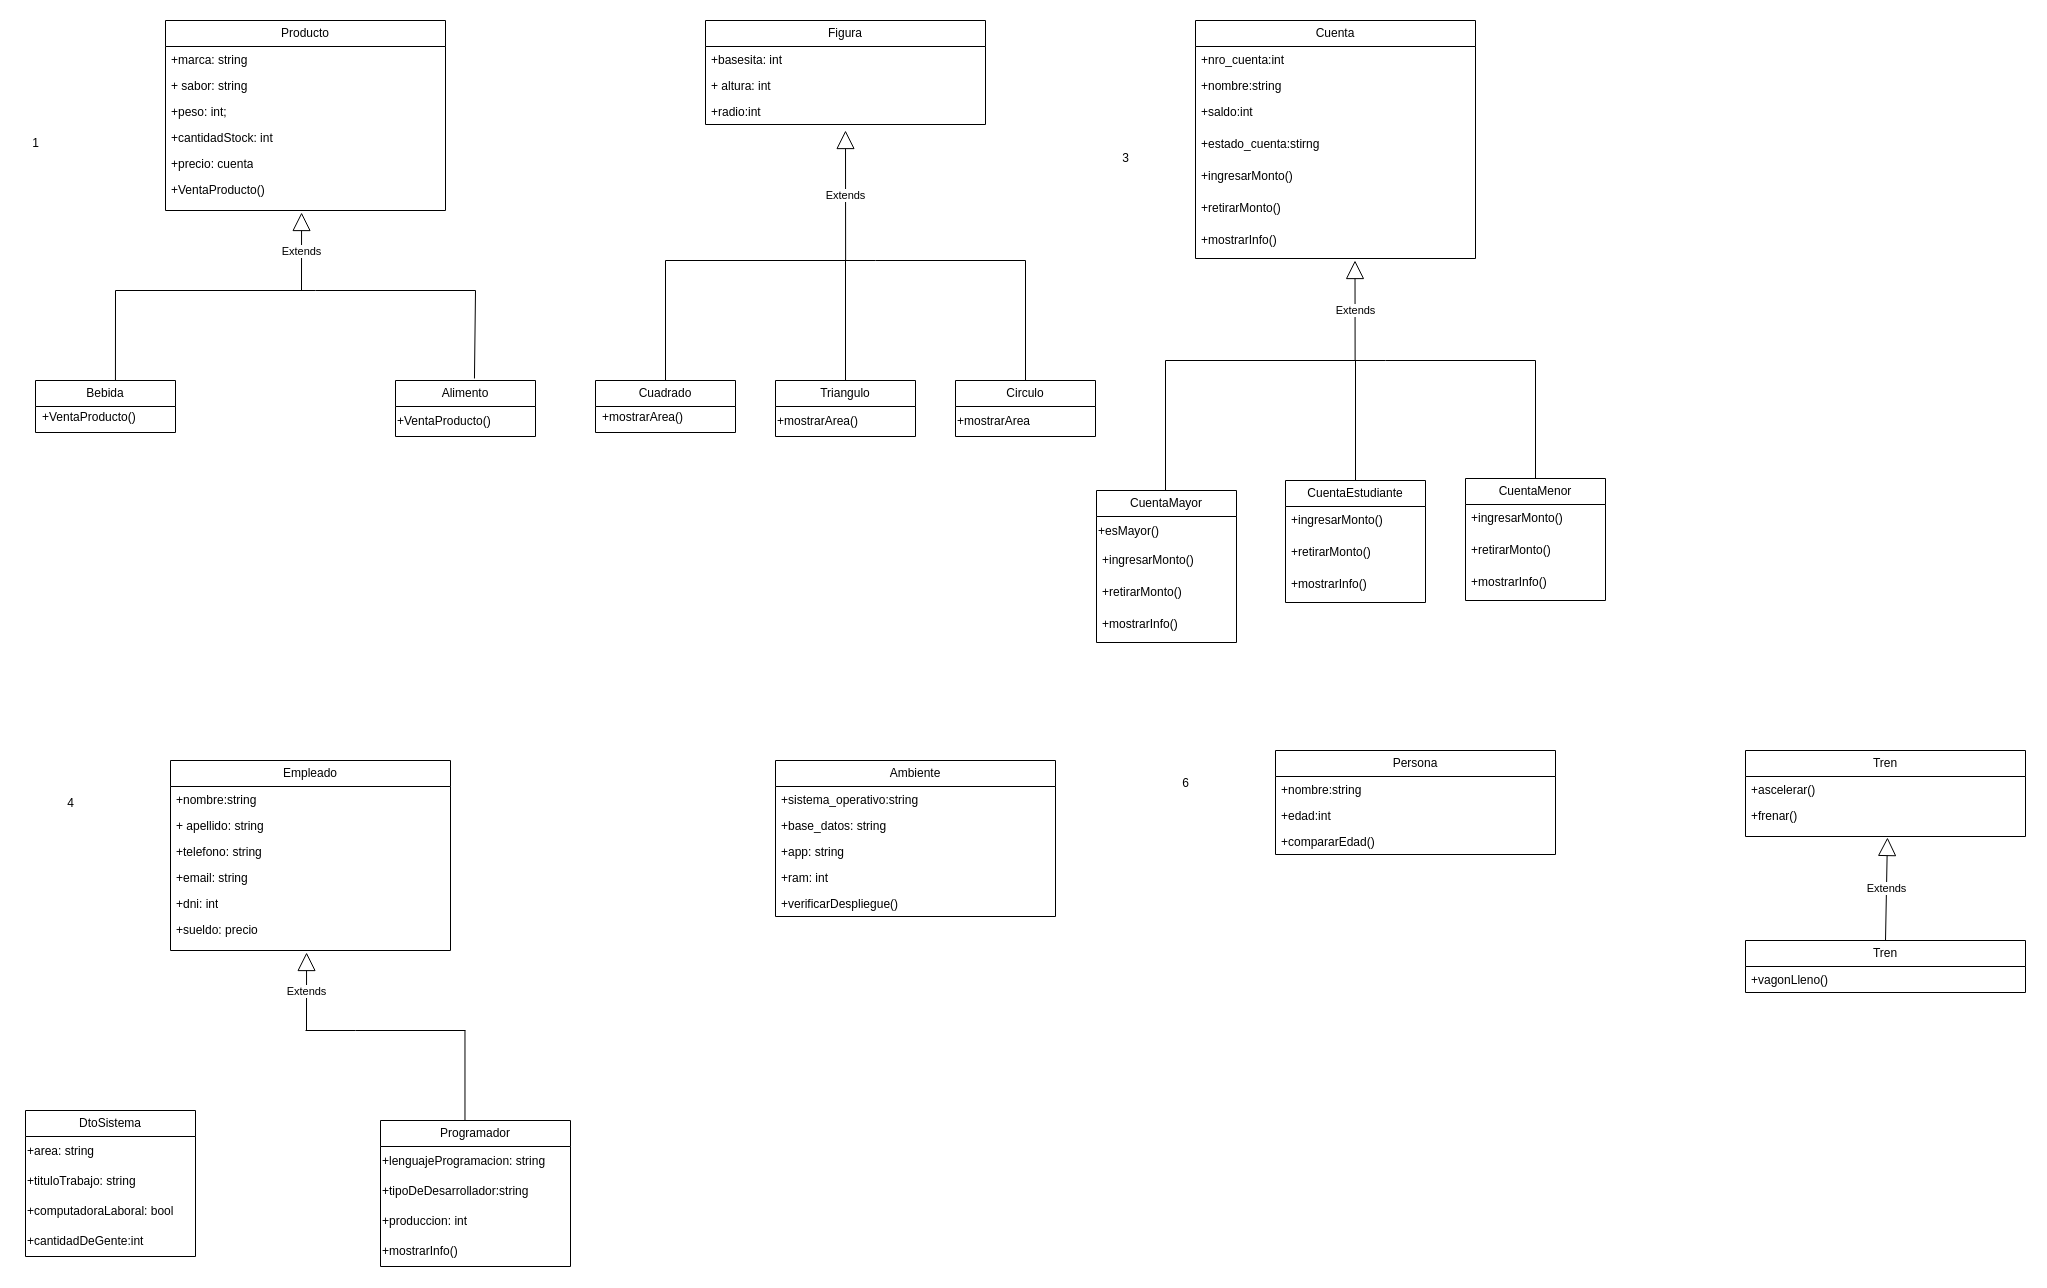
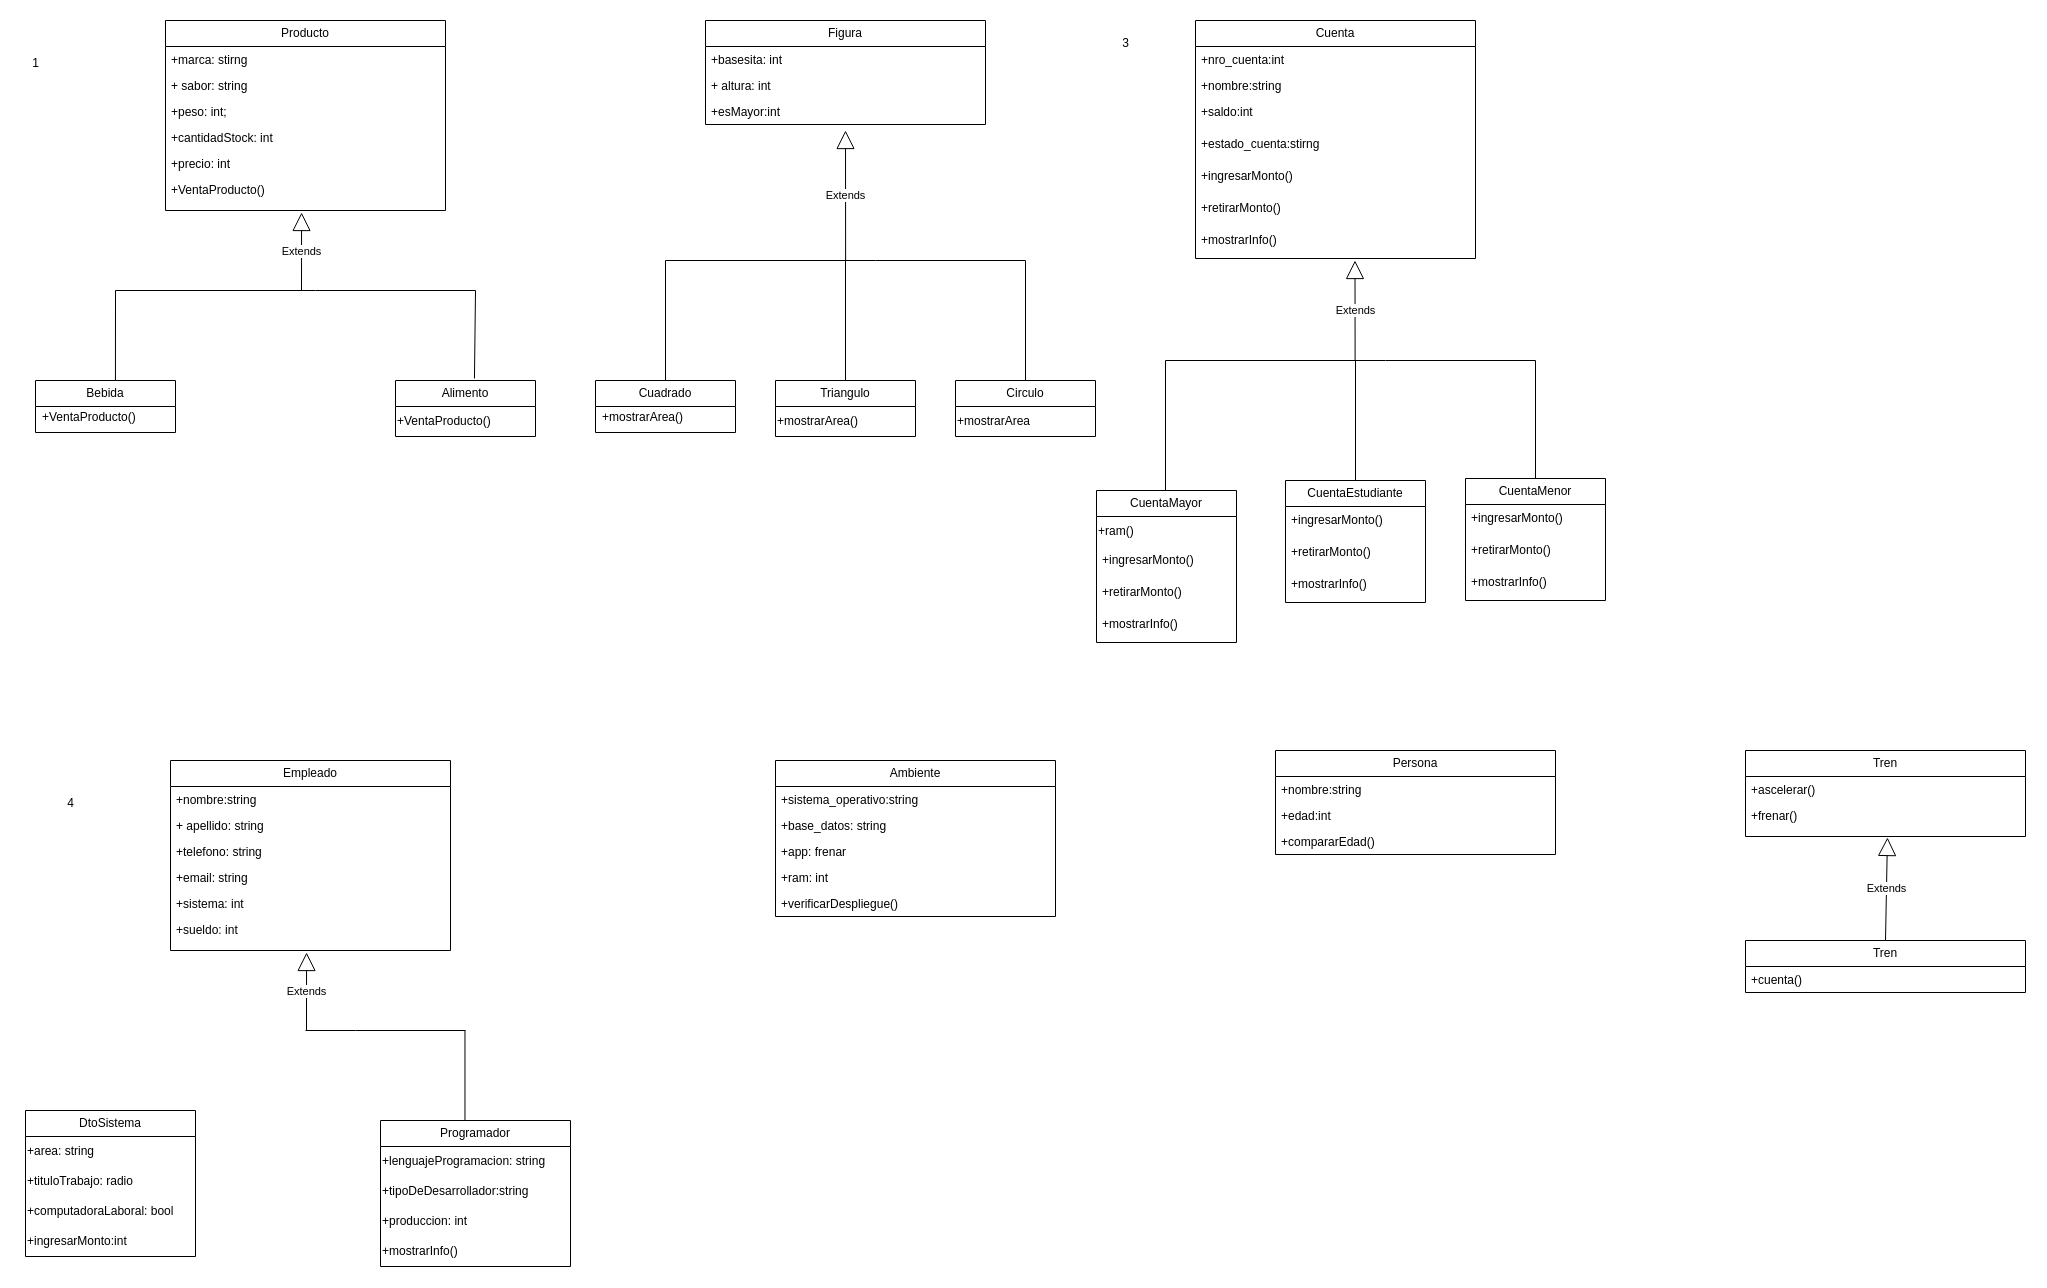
(214, 61) -> (214, 61)
(740, 113) -> (749, 113)
(36, 144) -> (36, 64)
(1126, 159) -> (1126, 44)
(217, 165) -> (206, 165)
(1132, 532) -> (1119, 532)
(1186, 784) -> none
(817, 853) -> (819, 853)
(201, 905) -> (214, 905)
(221, 931) -> (211, 931)
(1794, 981) -> (1782, 981)
(94, 1182) -> (90, 1182)
(90, 1242) -> (83, 1242)
